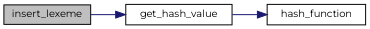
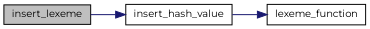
(179, 15) -> (179, 15)
(316, 15) -> (316, 15)
